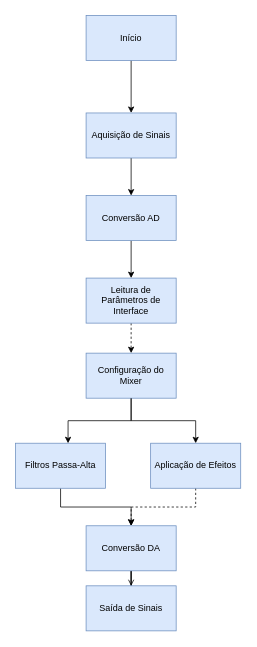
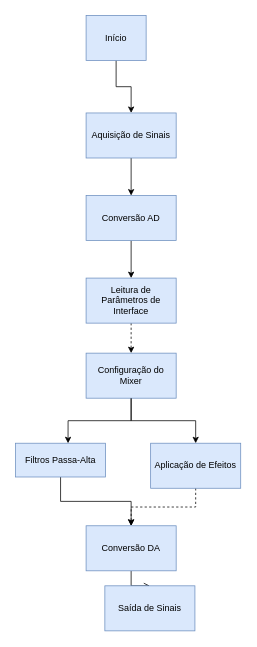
(131, 38) -> (116, 38)
(60, 465) -> (60, 460)
(131, 608) -> (150, 608)
